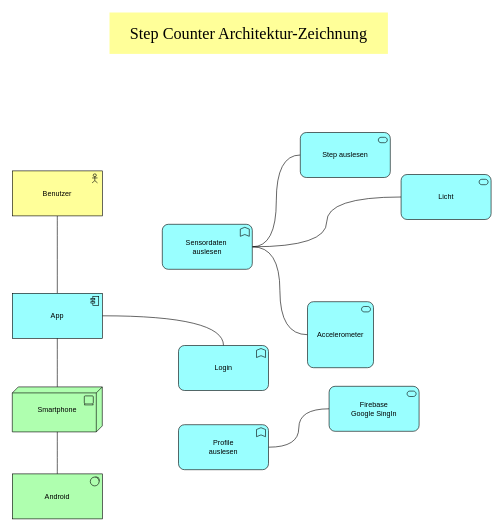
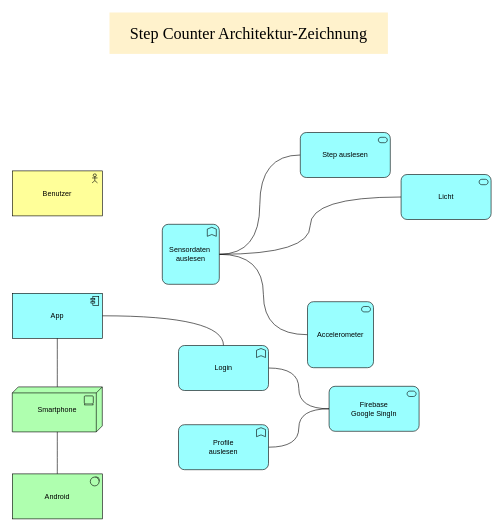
(249, 33) -> (249, 33)
(207, 247) -> (191, 254)
(57, 255) -> none
none -> (298, 381)
